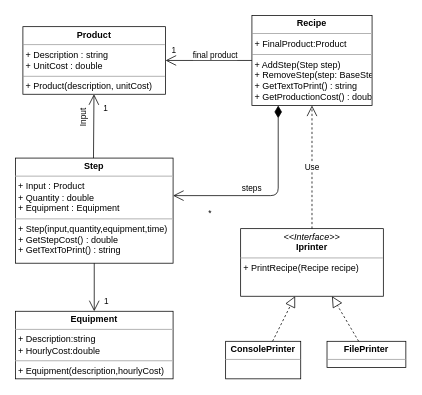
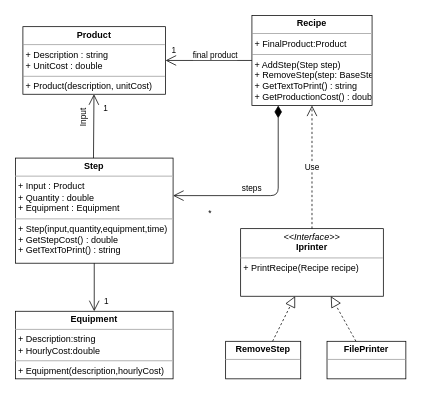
(258, 346) -> (251, 346)
(366, 354) -> (366, 360)
